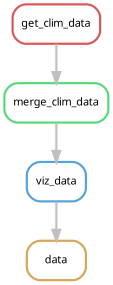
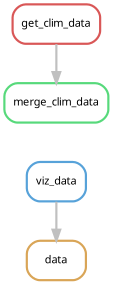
(56, 137) -> none
